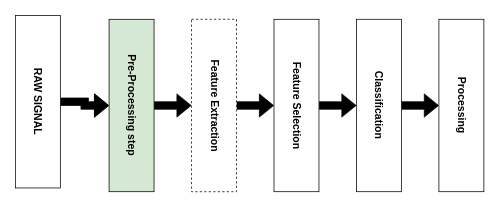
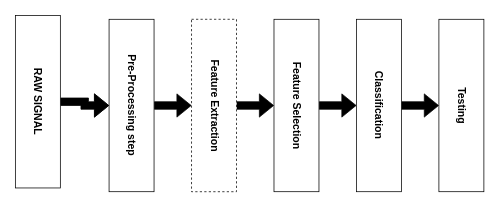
(462, 21) -> (462, 21)
(132, 105) -> (132, 105)
